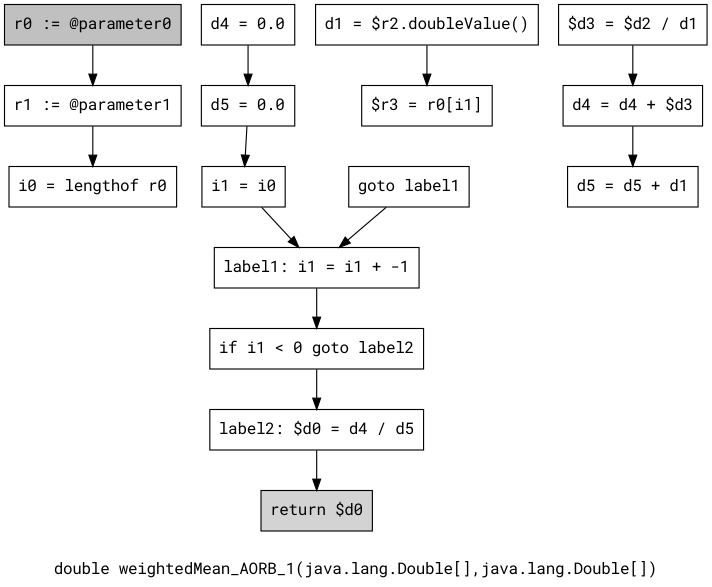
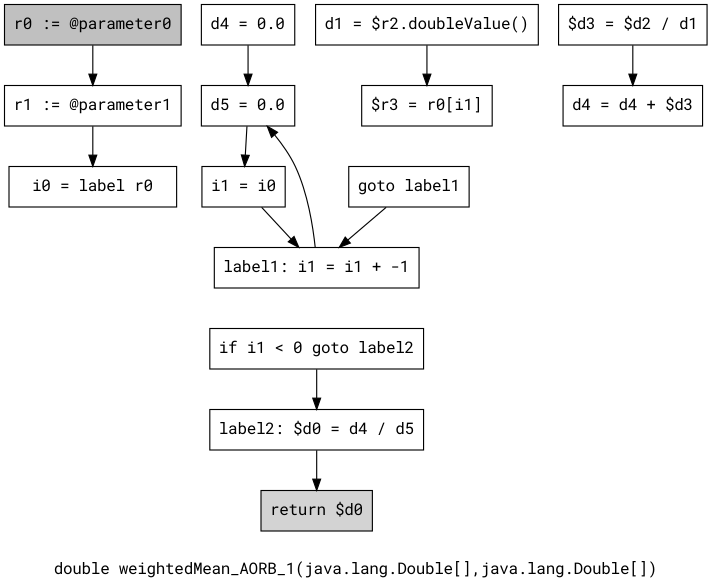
(93, 187) -> (93, 187)
(633, 187) -> none
(317, 303) -> (304, 188)
